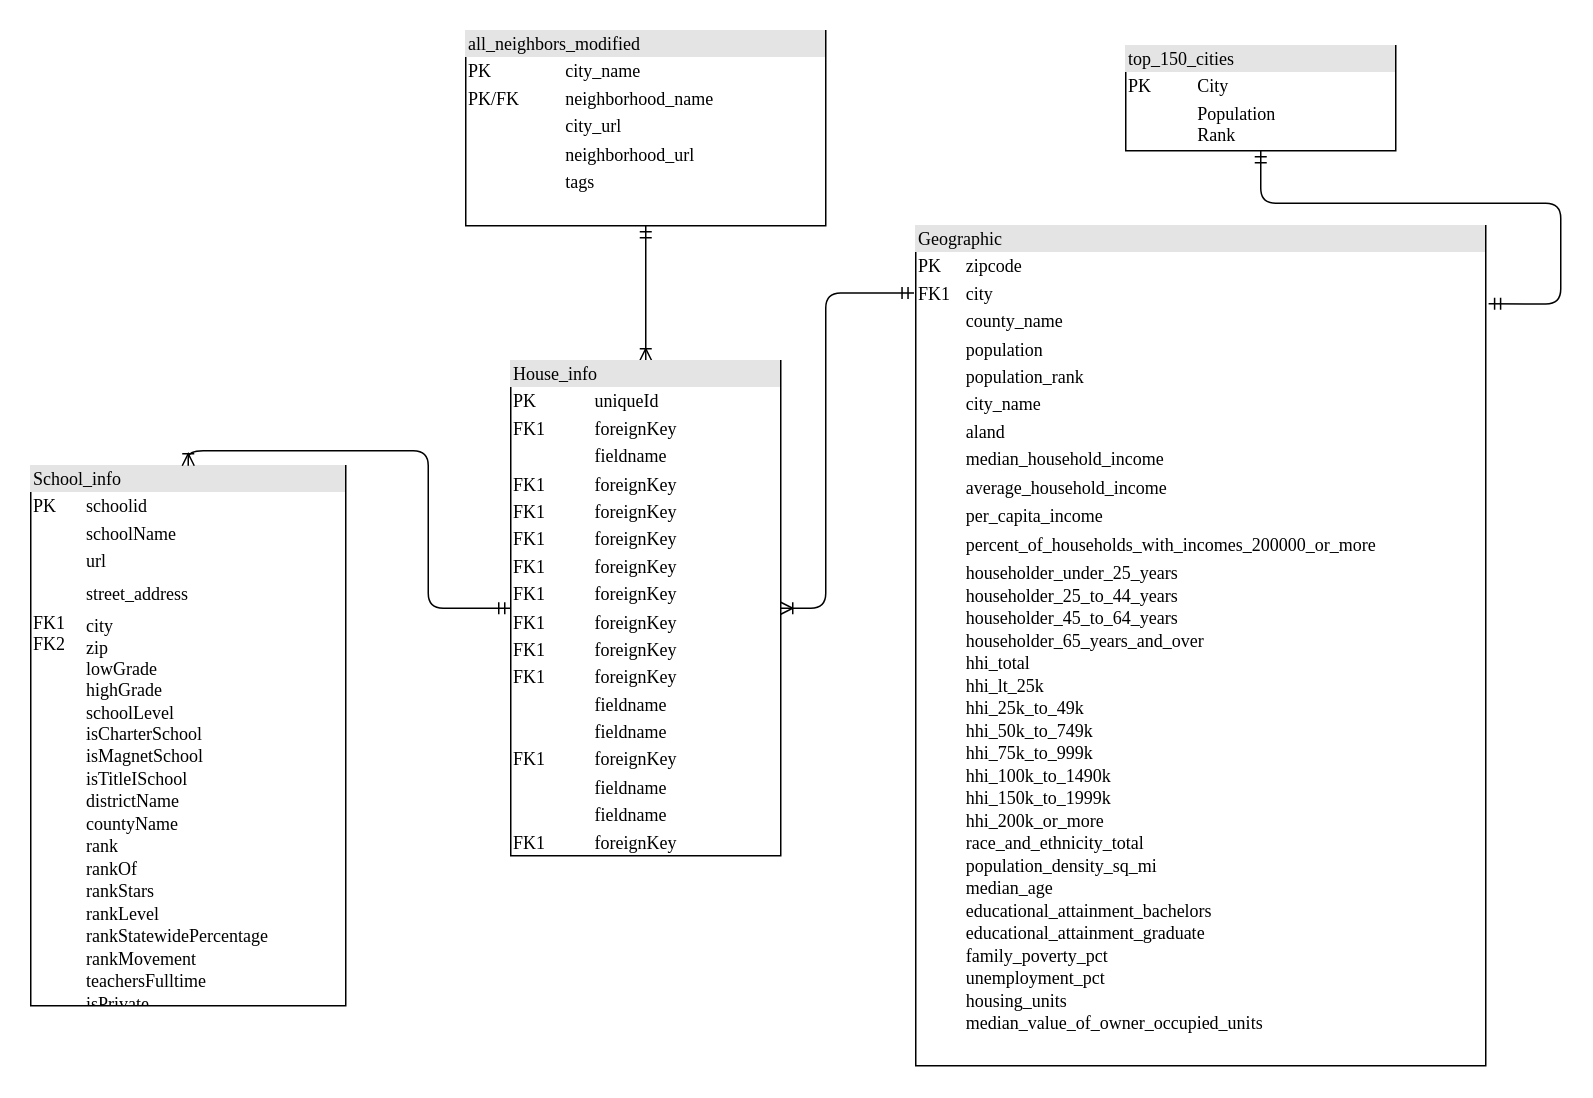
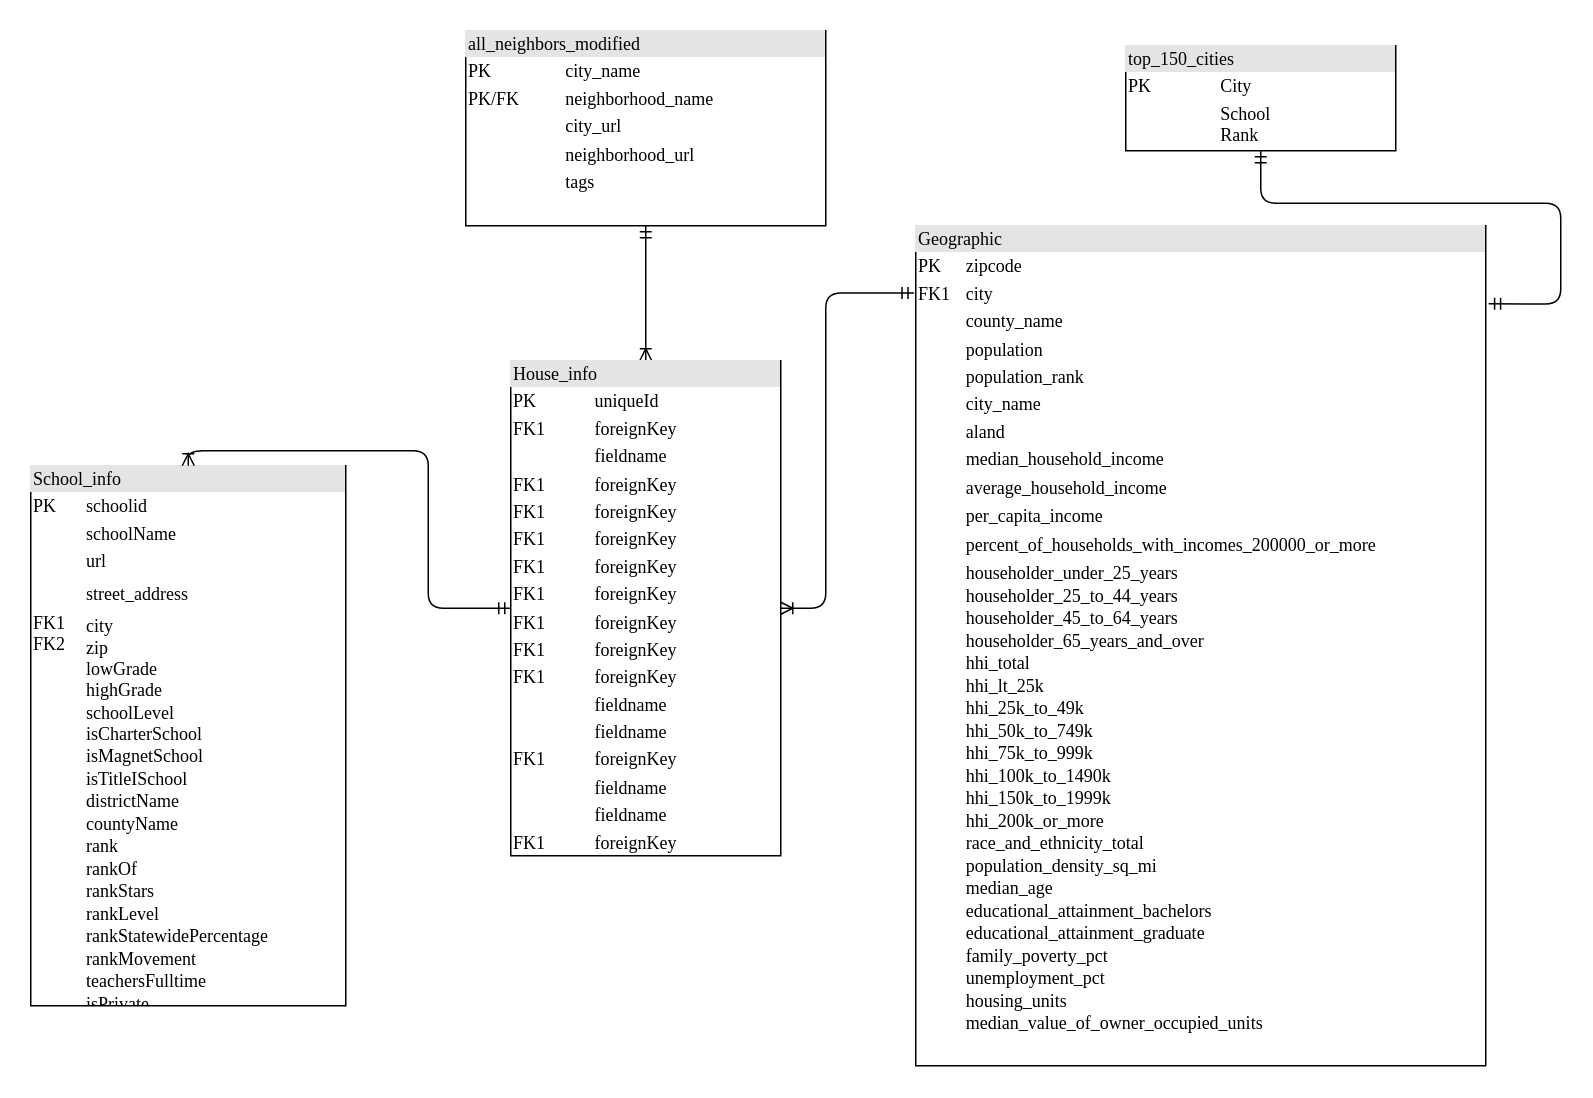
(1192, 89) -> (1192, 89)
